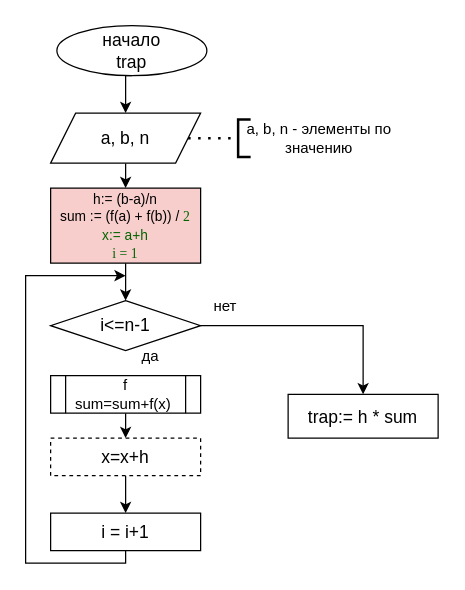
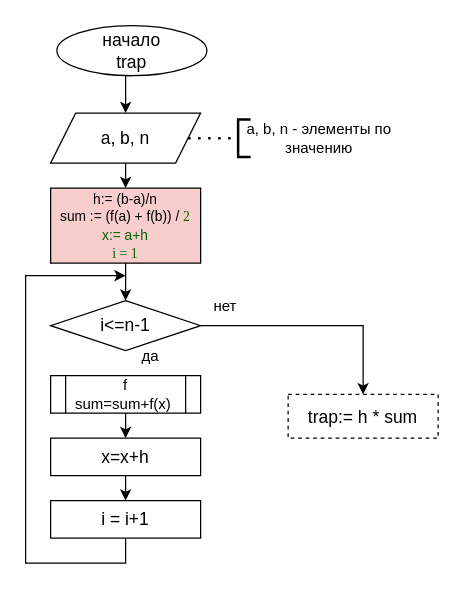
(363, 416) -> (363, 416)
(126, 457) -> (126, 457)
(126, 532) -> (126, 519)
